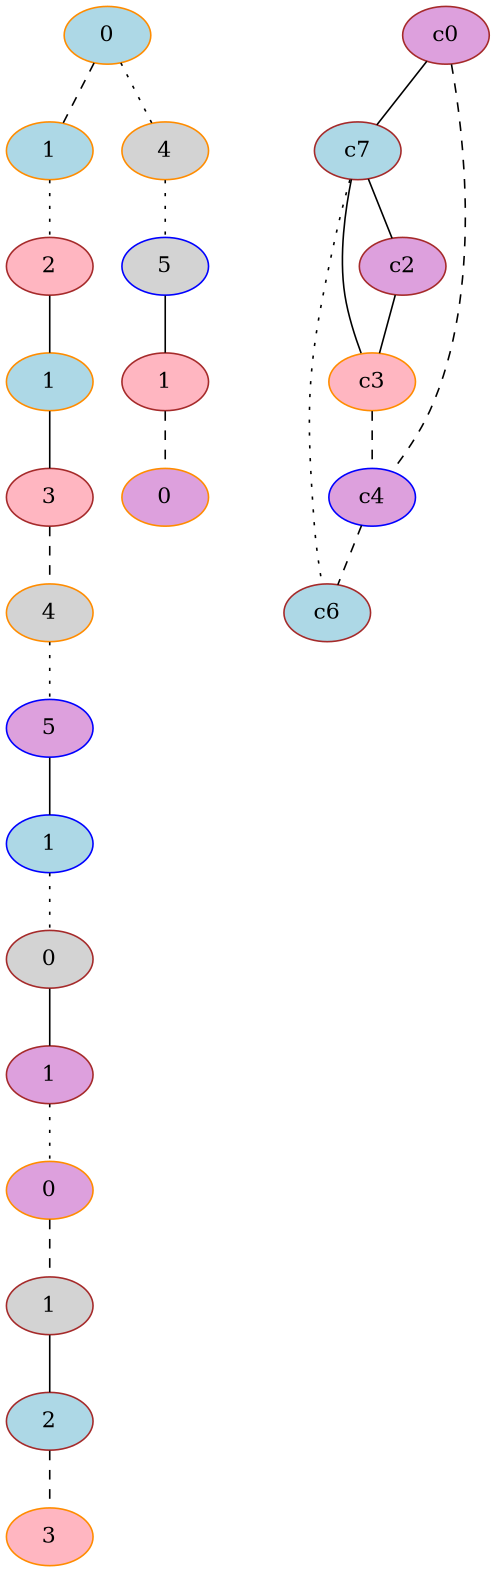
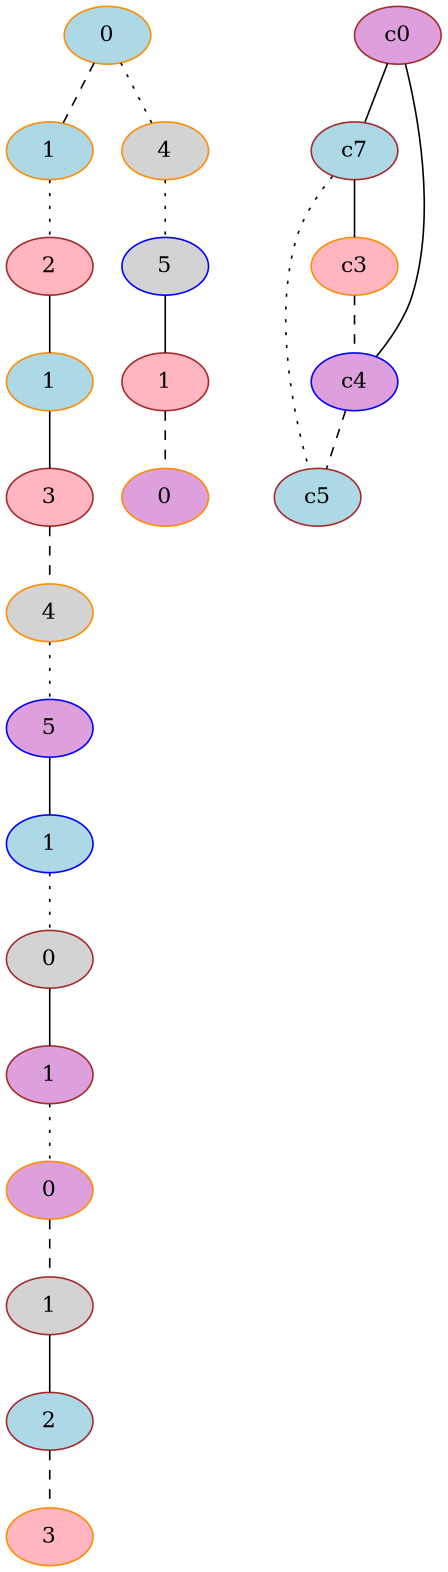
(403, 266) -> none
(463, 275) -> (424, 215)
(327, 613) -> (318, 497)
